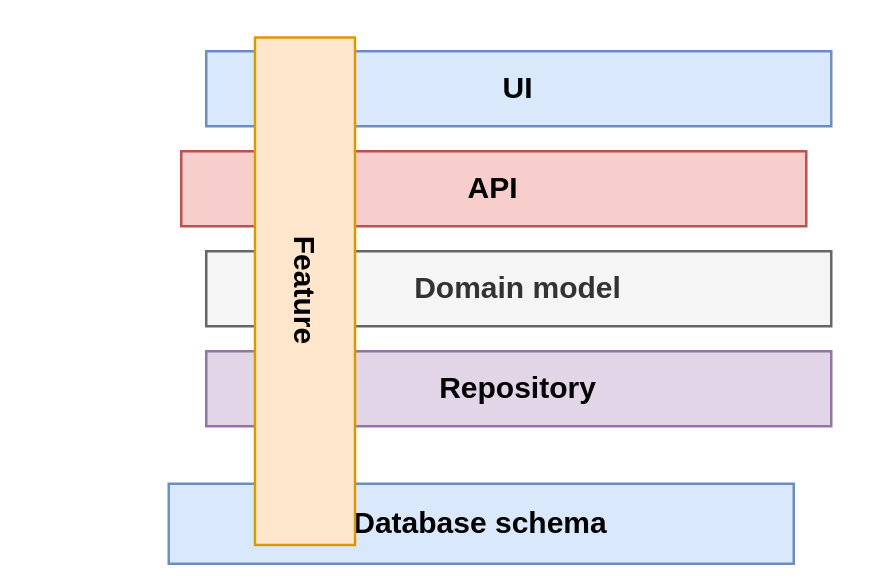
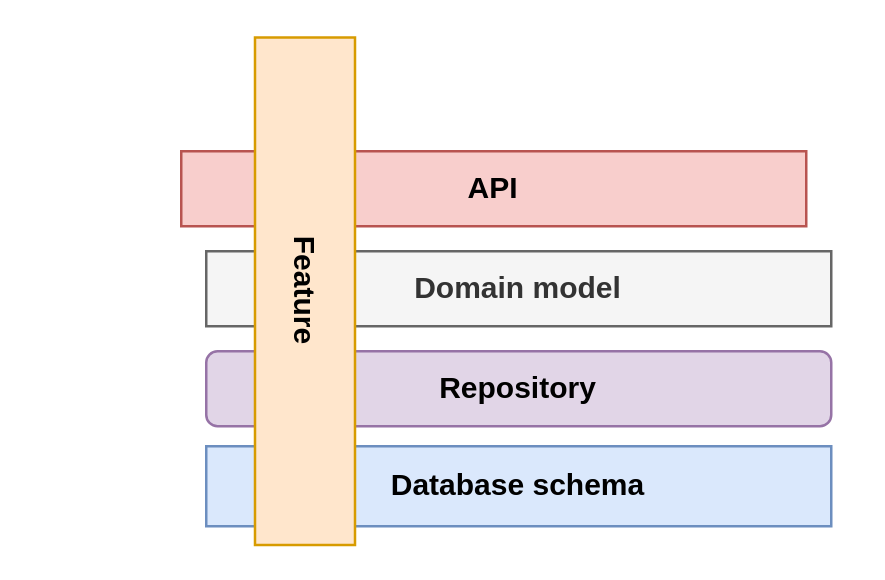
(519, 89) -> none
(519, 389) -> (519, 389)
(481, 524) -> (519, 486)
